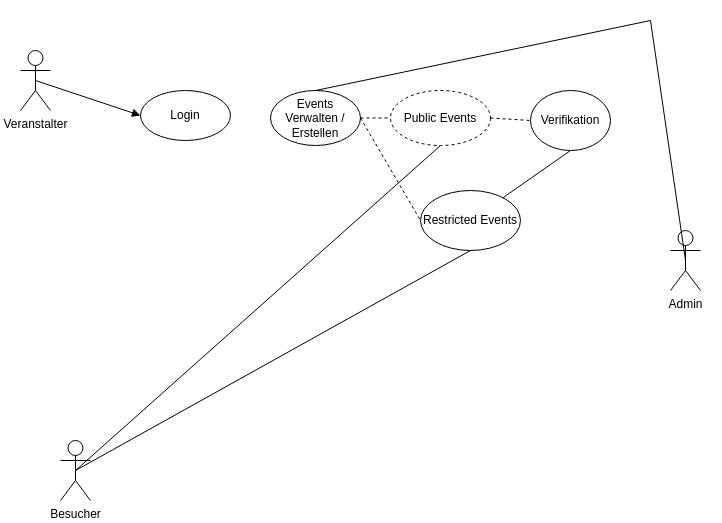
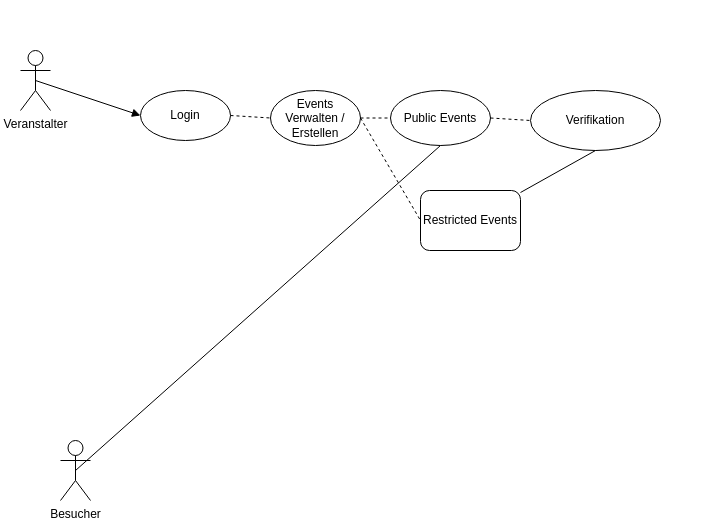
(595, 32) -> none
none -> (251, 117)
(441, 118) -> (441, 118)
(571, 121) -> (596, 121)
(471, 221) -> (471, 221)
(686, 261) -> none
(281, 356) -> none
